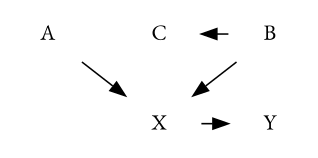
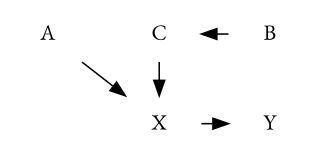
(221, 74) -> (159, 71)
